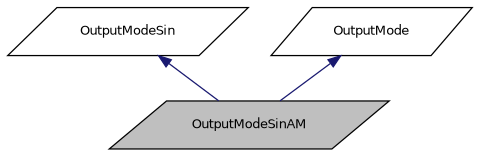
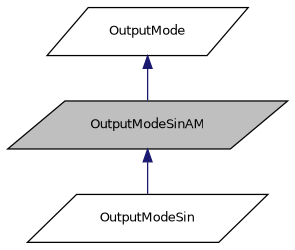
(194, 82) -> (148, 178)
